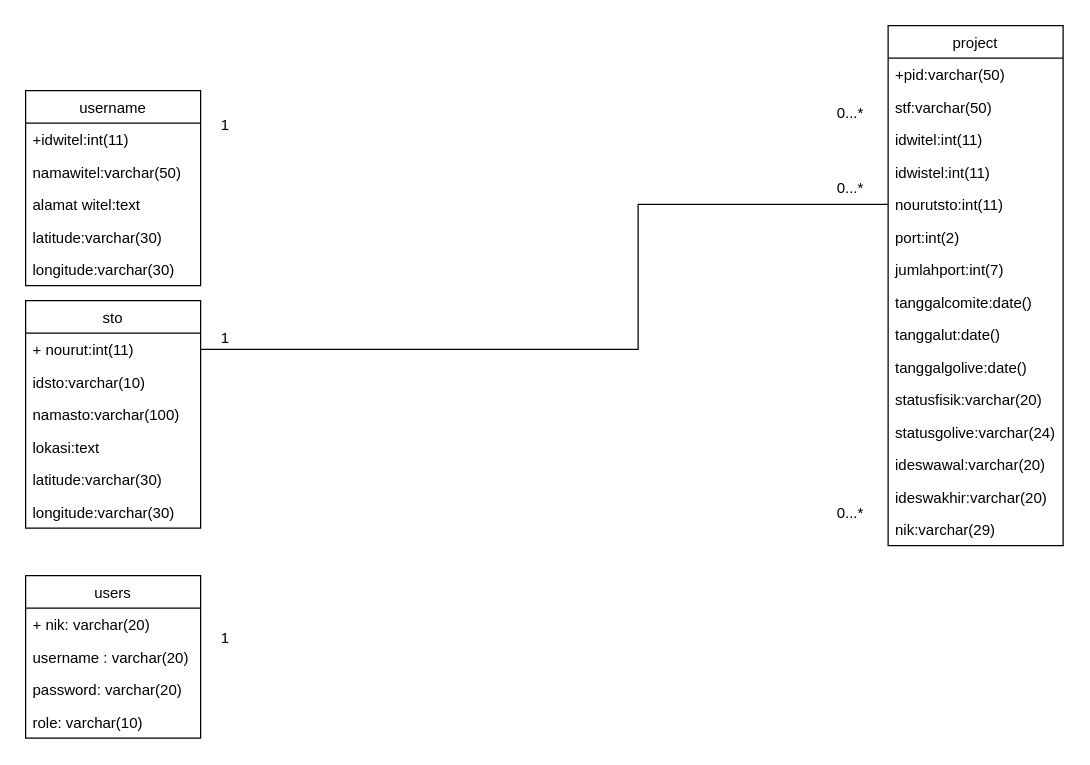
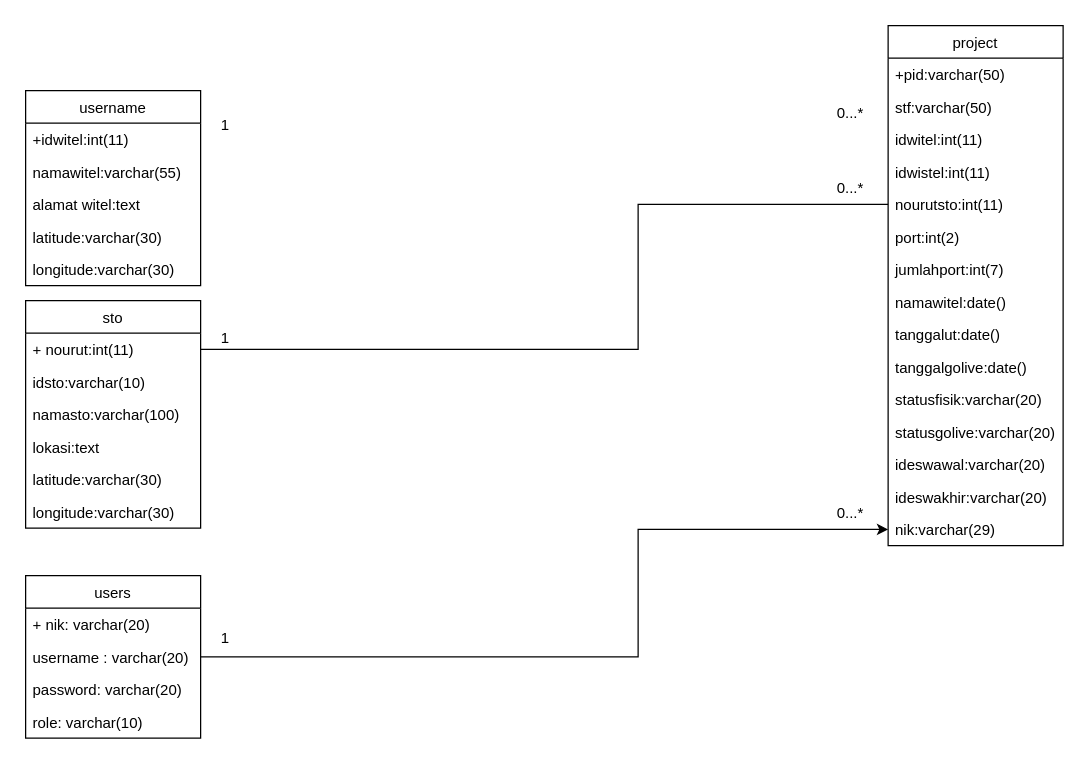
(115, 173) -> (115, 173)
(973, 303) -> (956, 303)
(990, 433) -> (990, 433)
none -> (604, 657)
